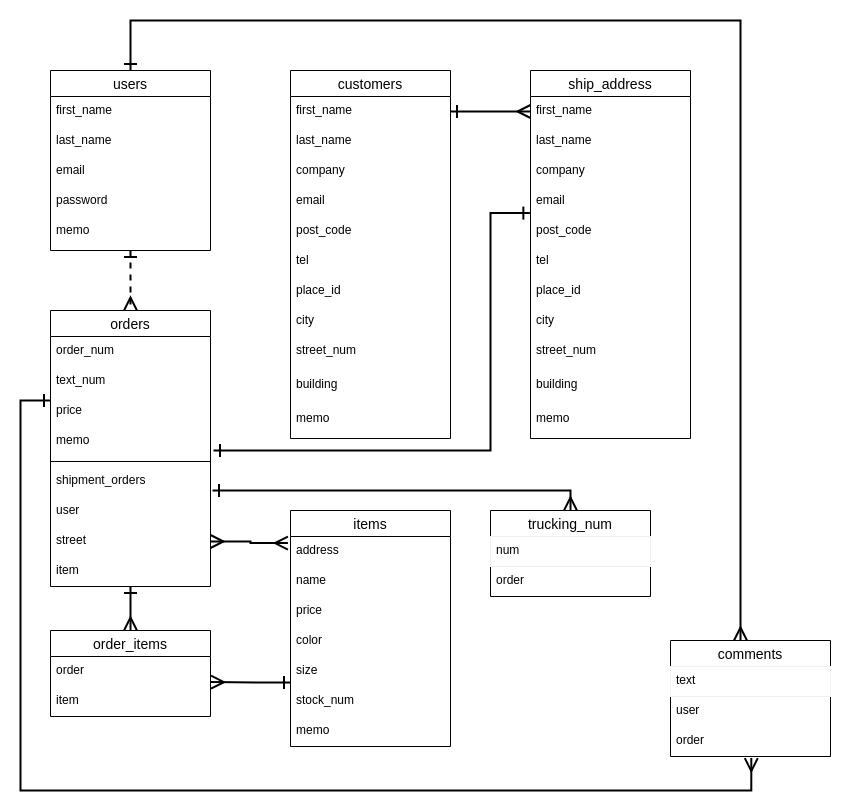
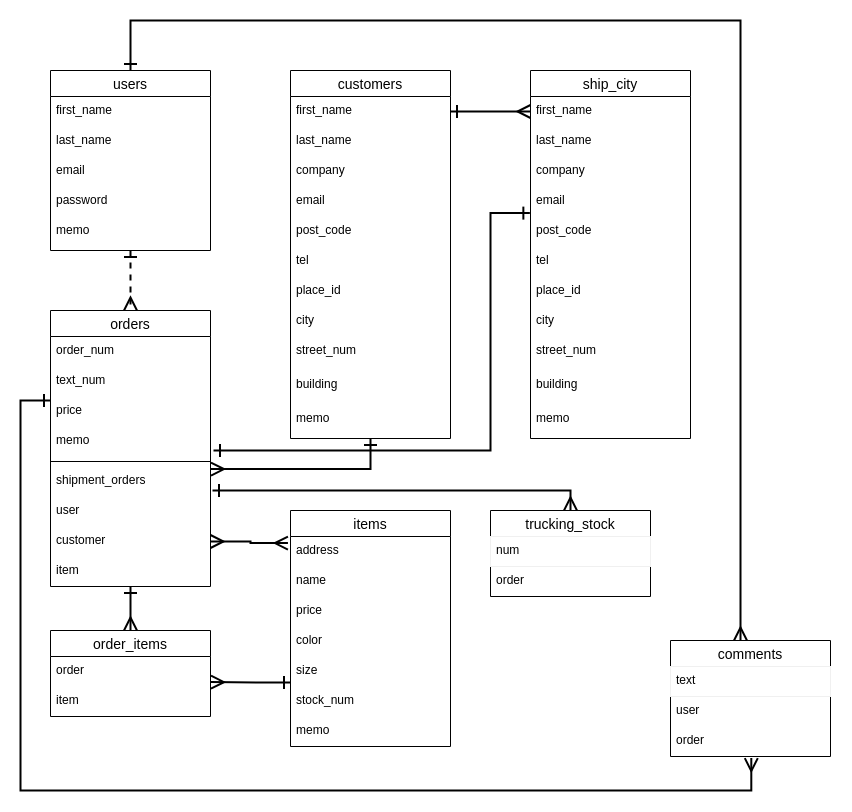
(610, 84) -> (610, 84)
none -> (306, 469)
(570, 524) -> (570, 524)
(76, 540) -> (83, 540)
